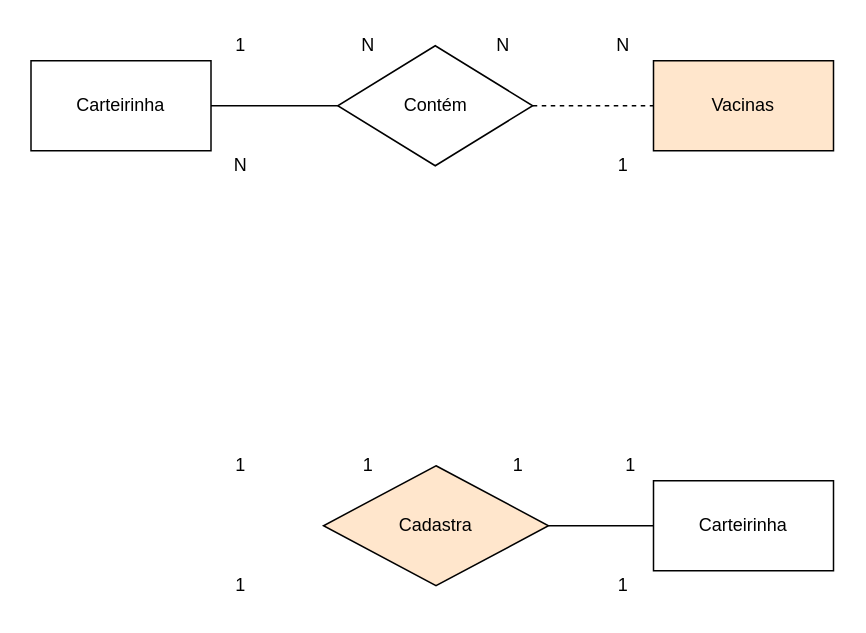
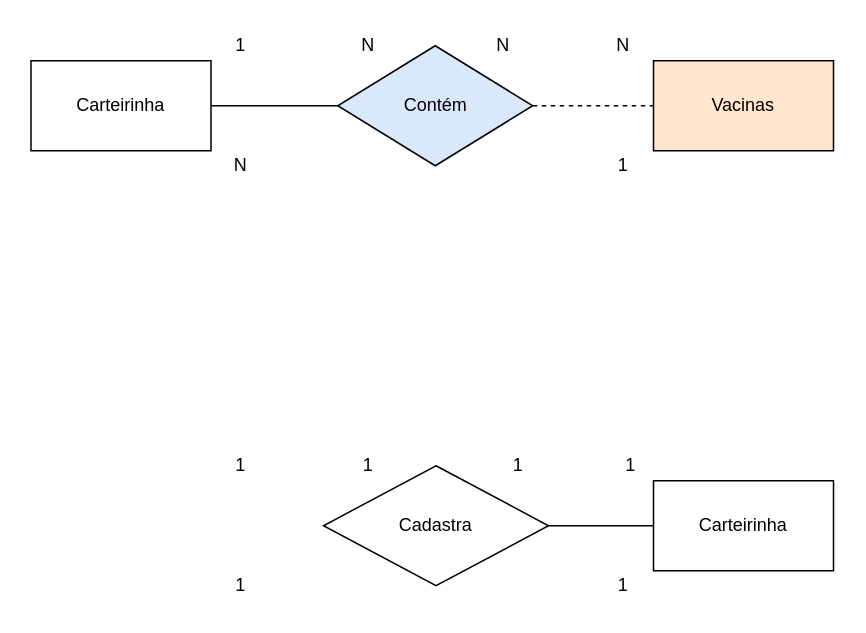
(435, 106) -> (435, 106)
(436, 526) -> (436, 526)
